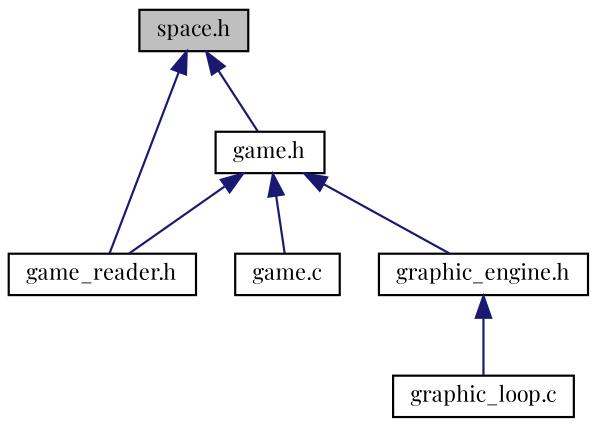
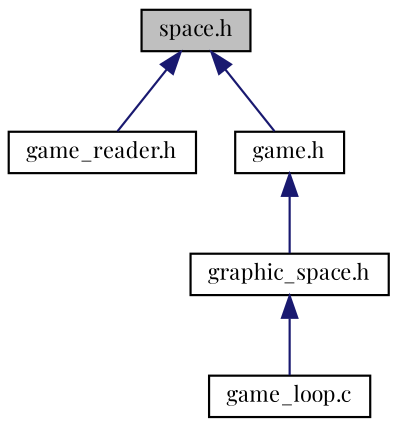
(177, 220) -> none
(287, 274) -> none
(483, 274) -> (290, 274)
(483, 396) -> (290, 396)
